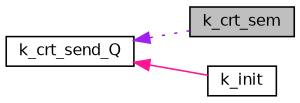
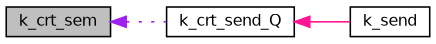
(170, 34) -> (146, 22)
(242, 81) -> (390, 22)
